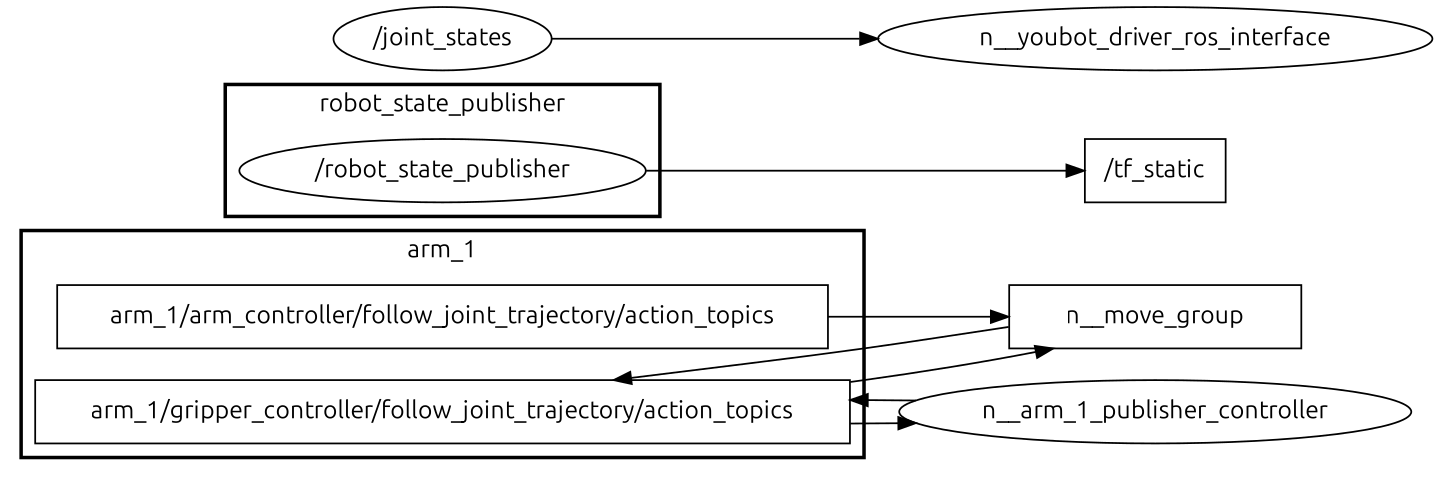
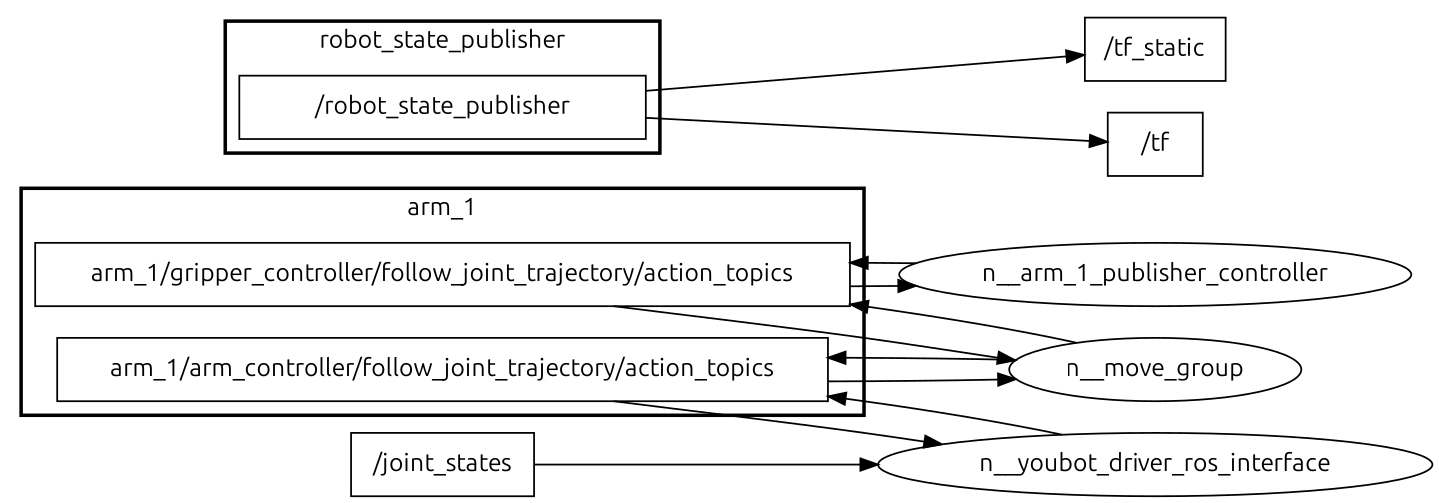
(443, 39) -> (443, 465)
none -> (1155, 144)
(443, 171) -> (443, 107)
(1155, 317) -> (1155, 370)
none -> (931, 358)
none -> (954, 415)
none -> (816, 426)
